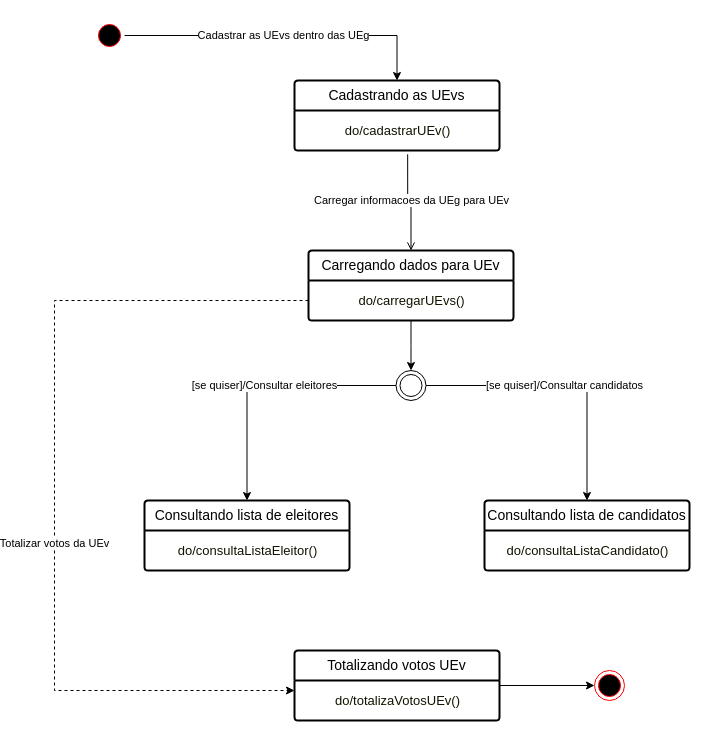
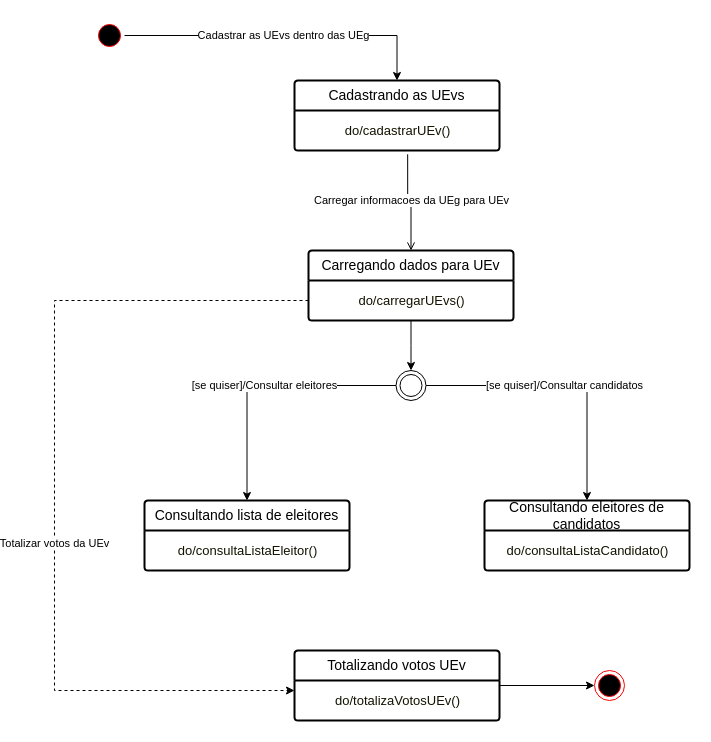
(587, 516) -> (587, 516)
